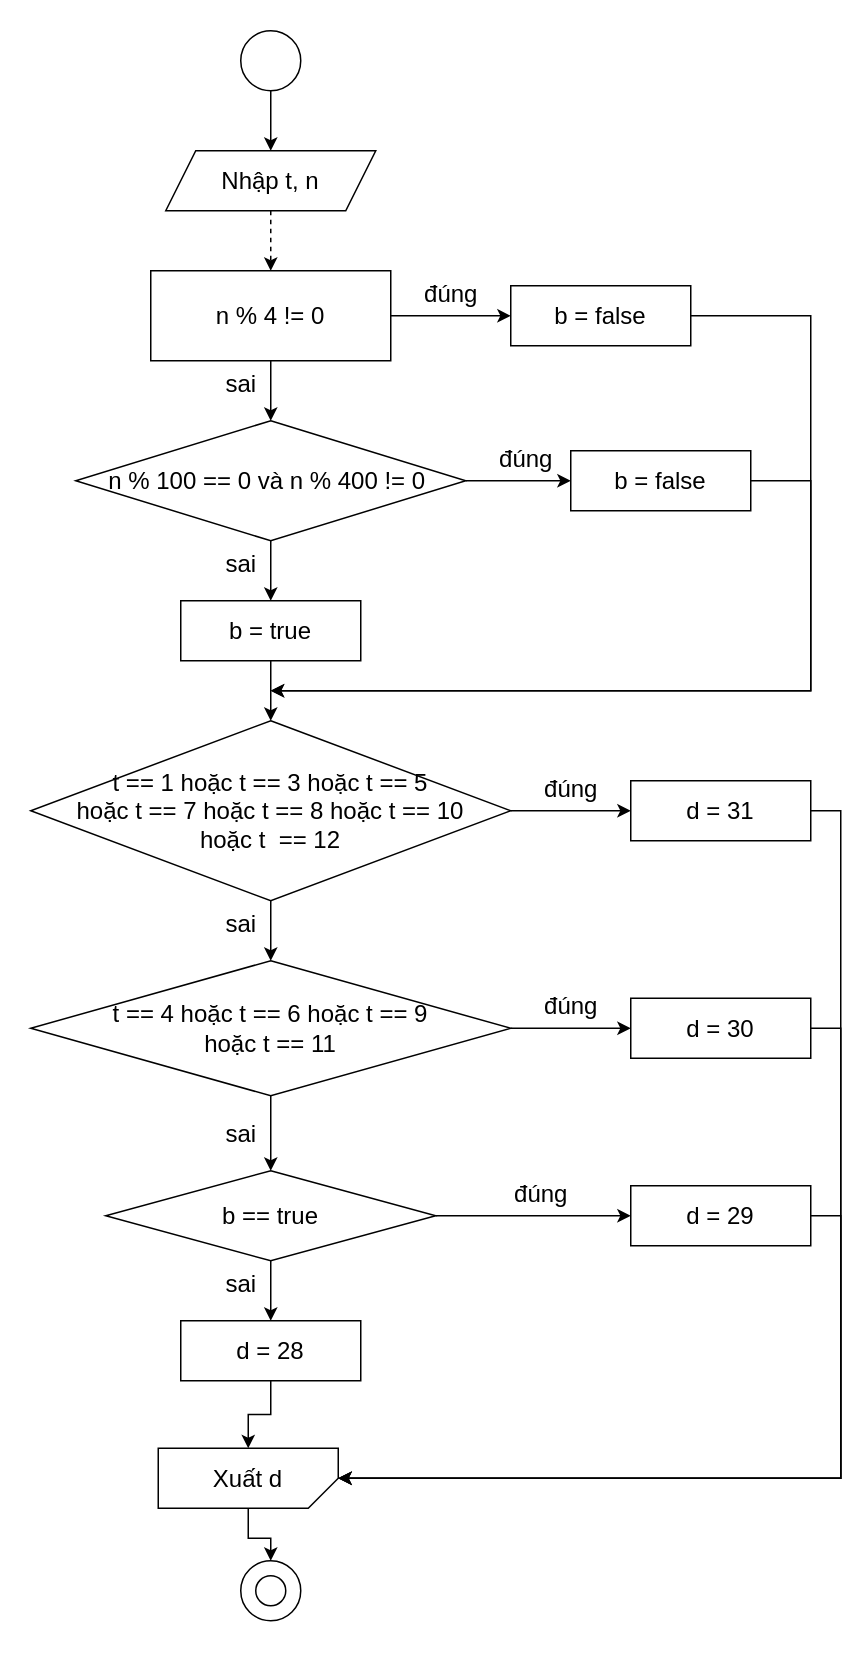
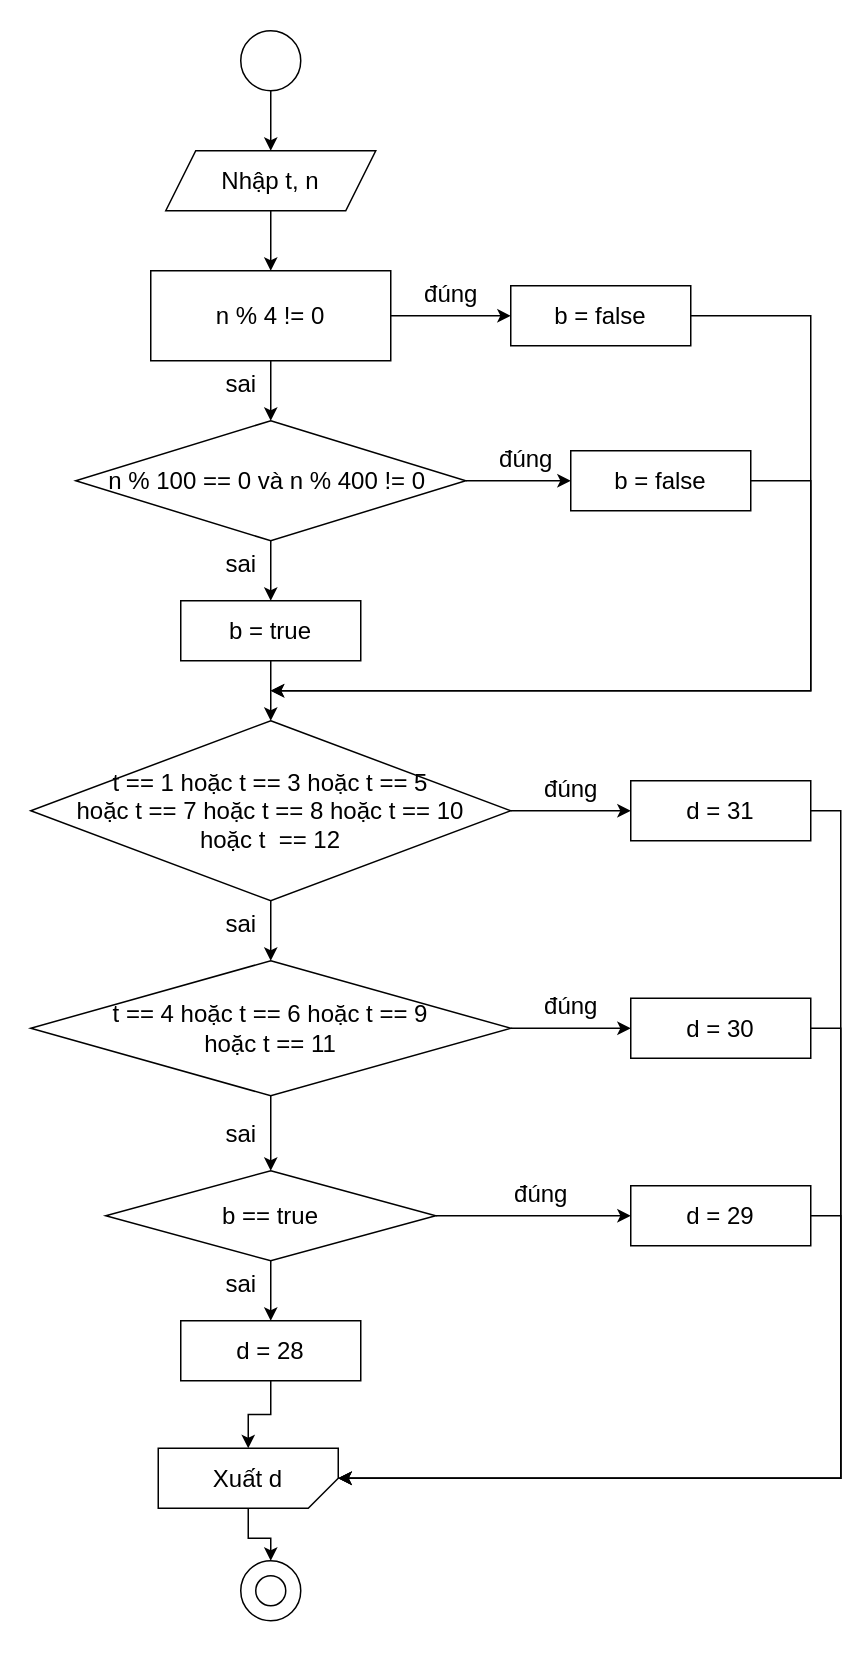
(271, 235) -> (271, 235)
